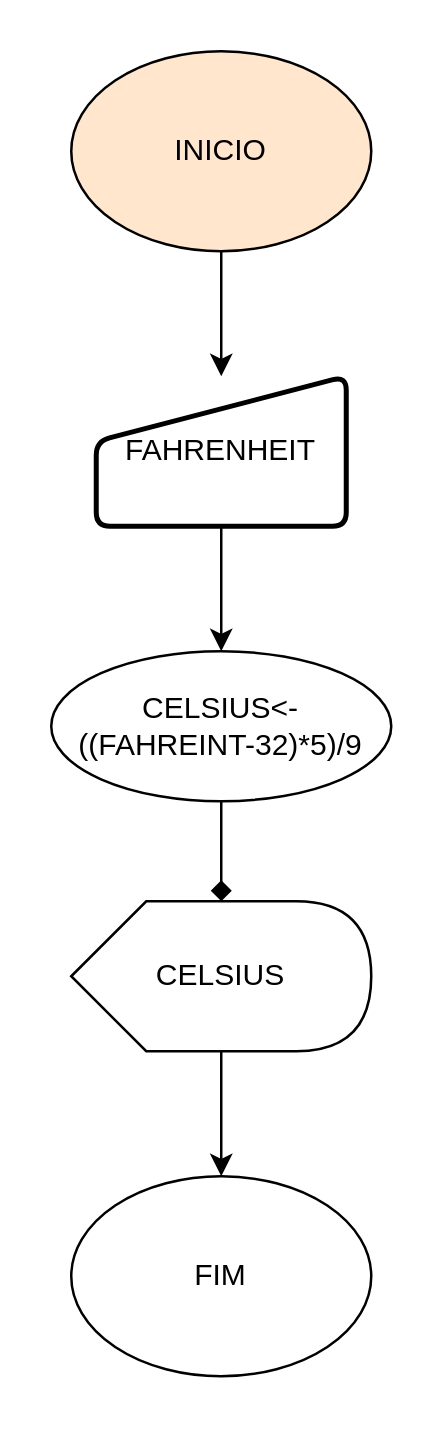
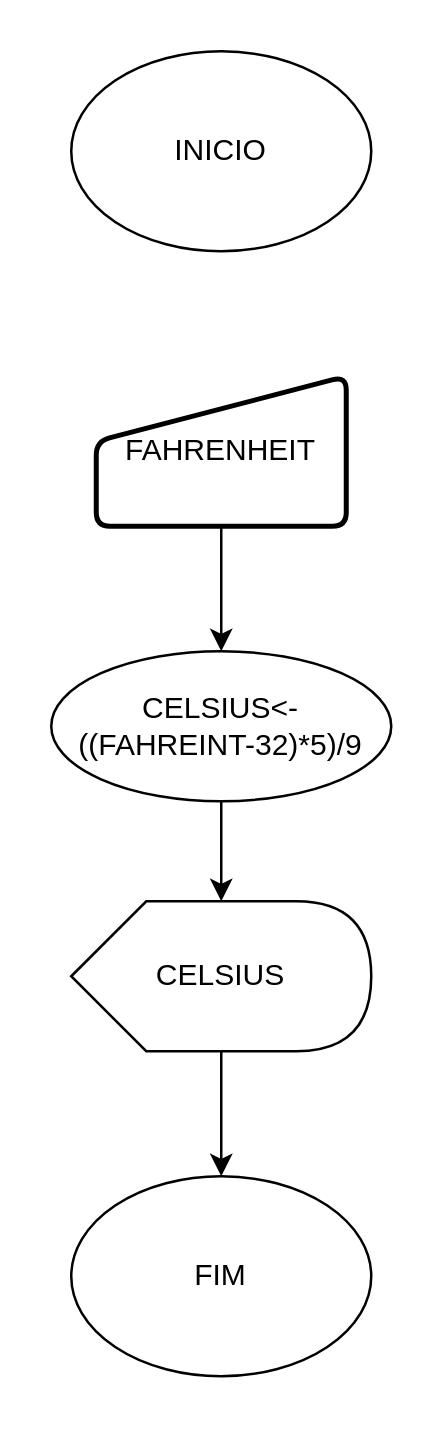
(221, 151) -> (221, 151)
(221, 305) -> none
(221, 881) -> (221, 882)
